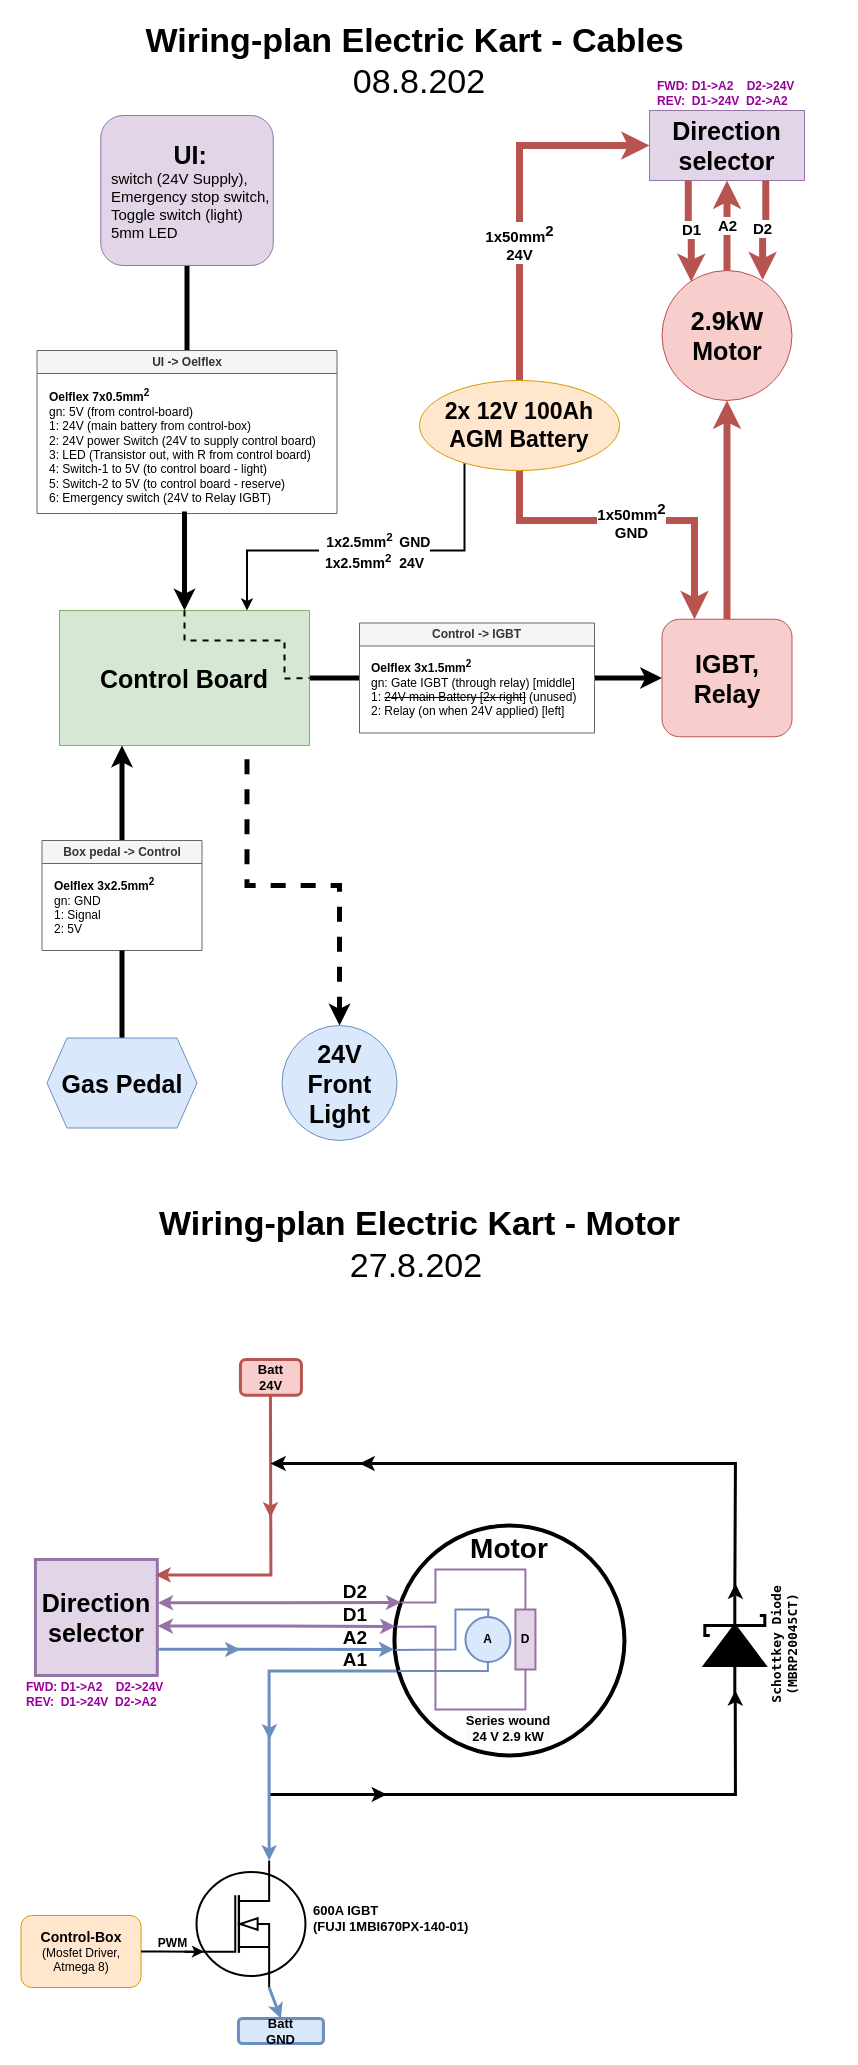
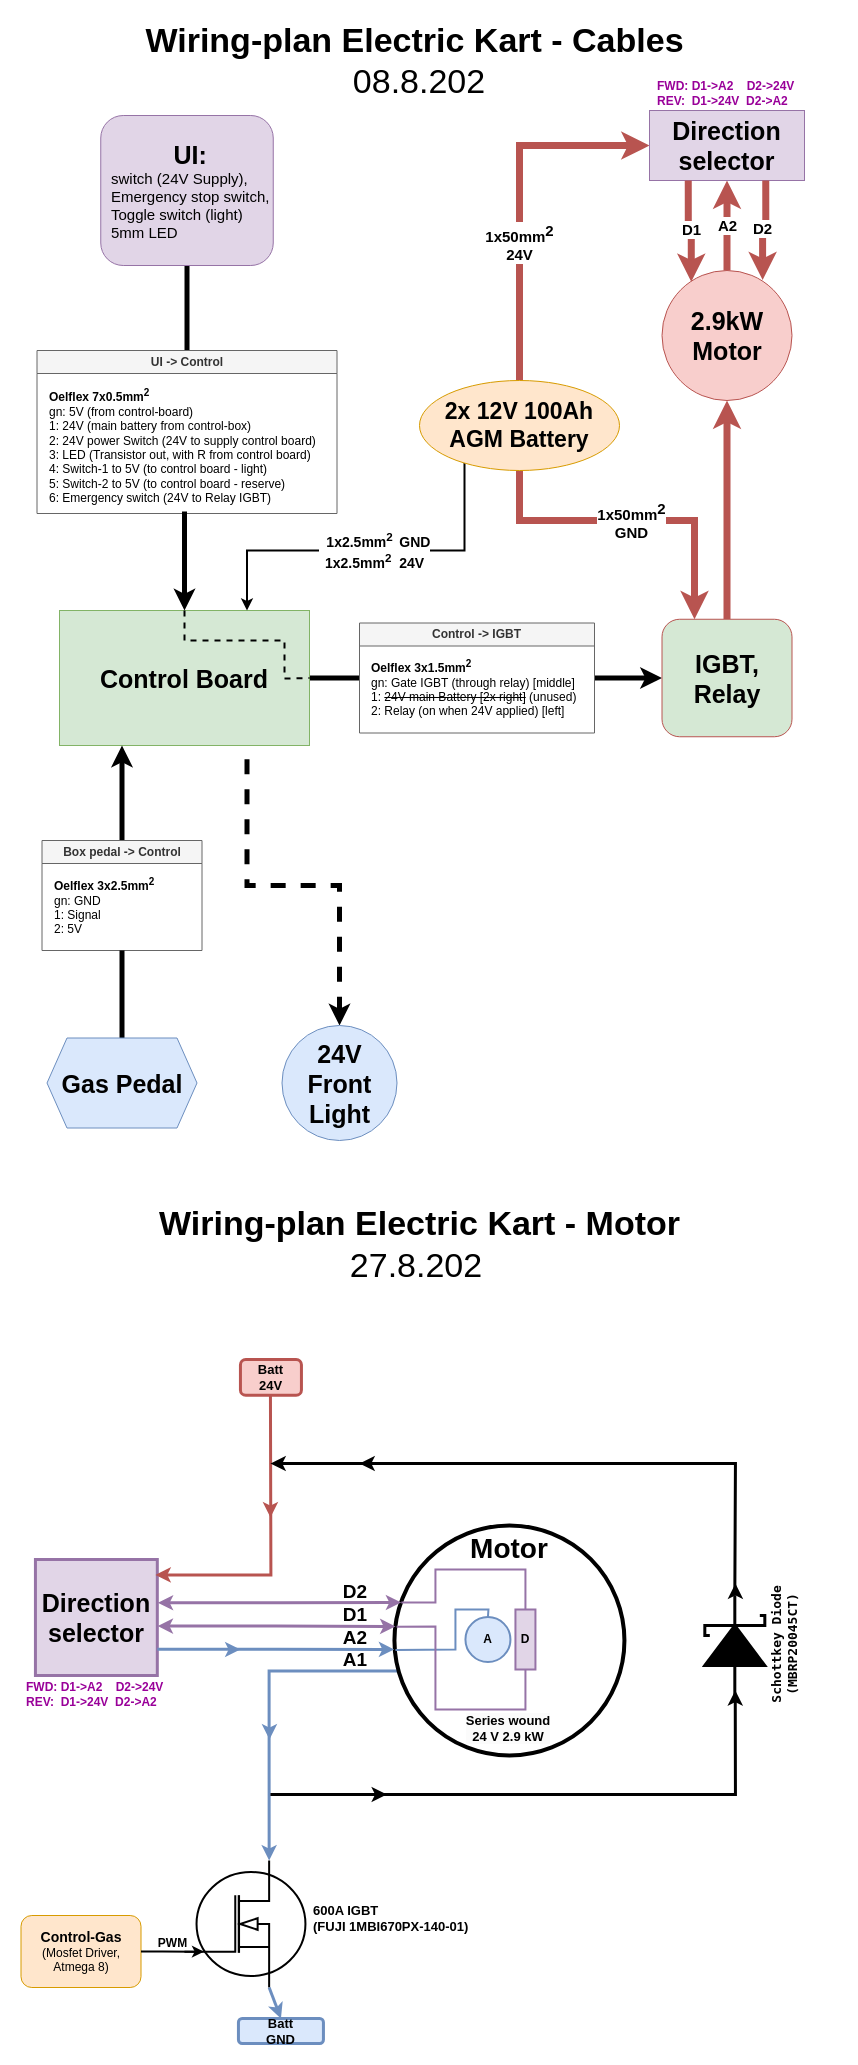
(188, 363) -> (188, 363)
(727, 678) -> (727, 678)
(448, 1671) -> none
(82, 1952) -> (82, 1952)
